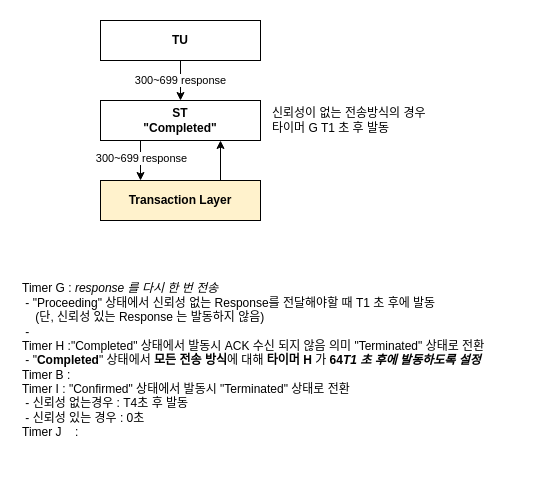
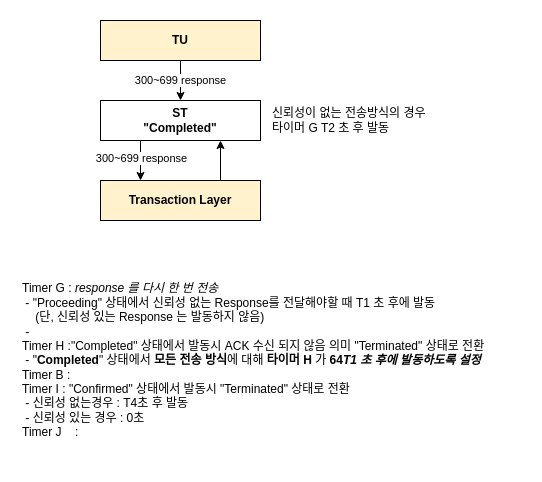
(181, 41) -> (181, 41)
(356, 121) -> (356, 121)
